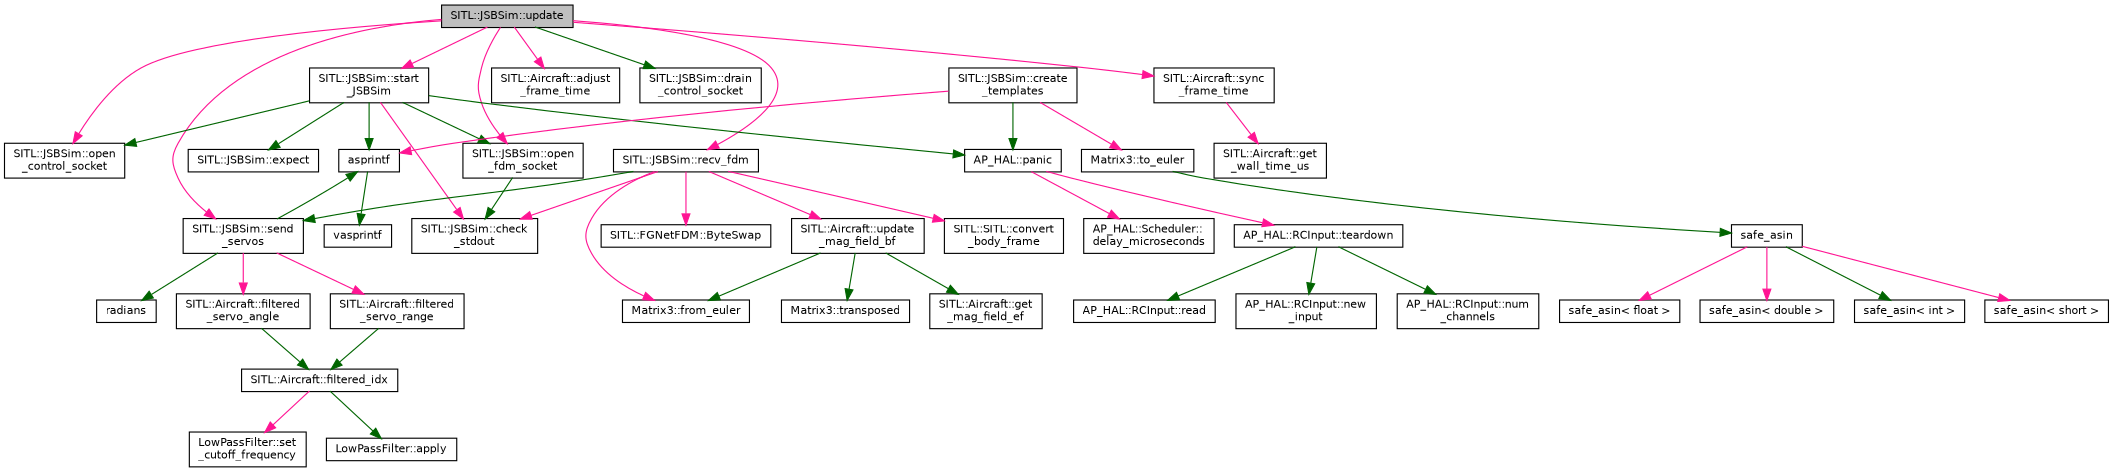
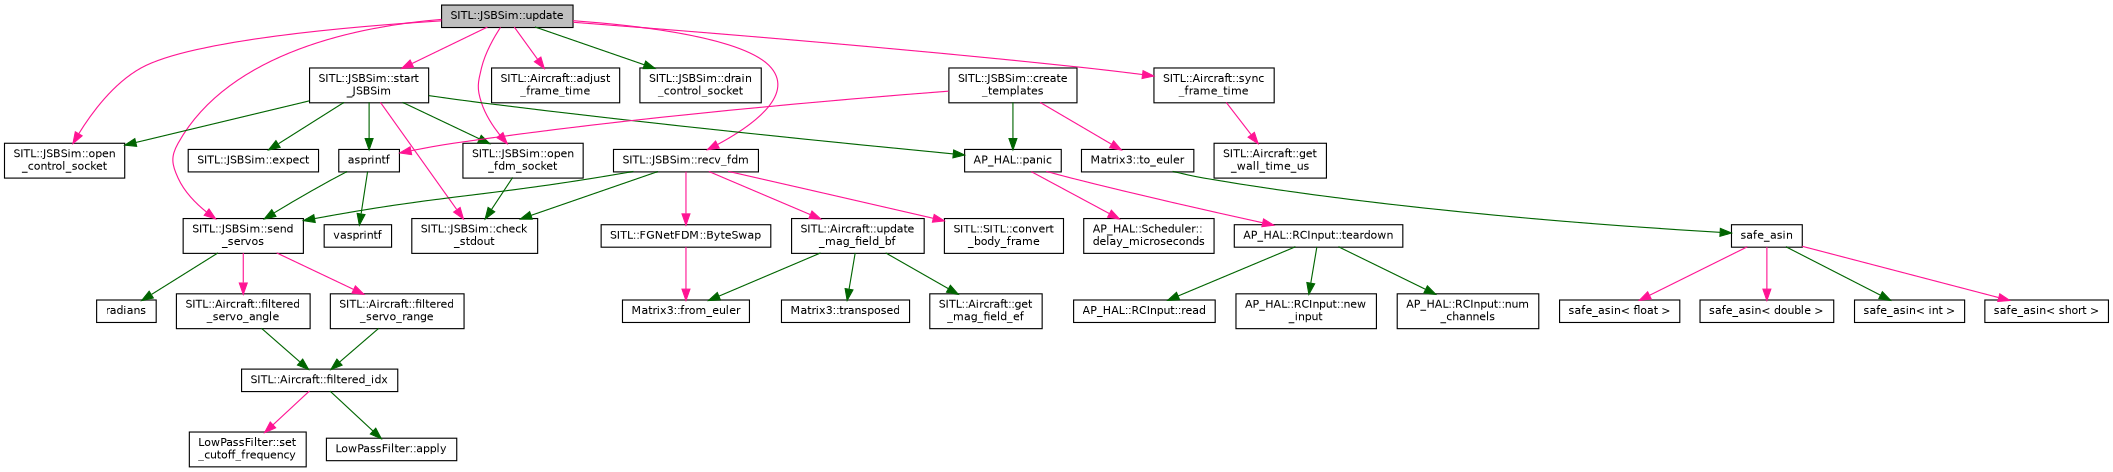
(594, 193) -> (594, 193)
(313, 199) -> (310, 192)
(587, 230) -> (686, 268)
